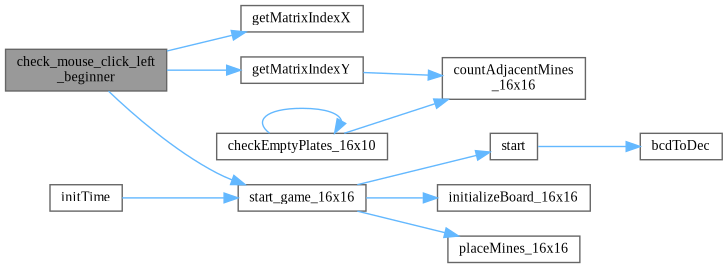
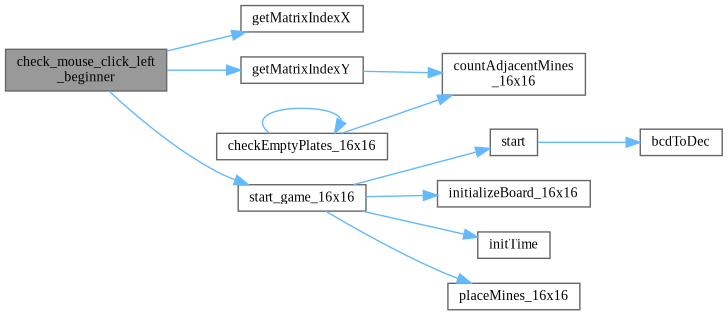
(302, 147) -> (302, 147)
(173, 198) -> (413, 223)
